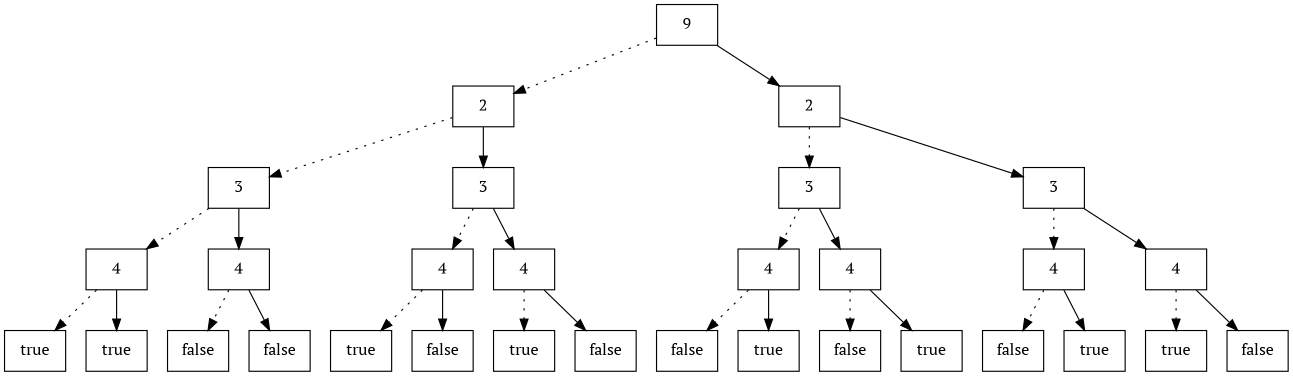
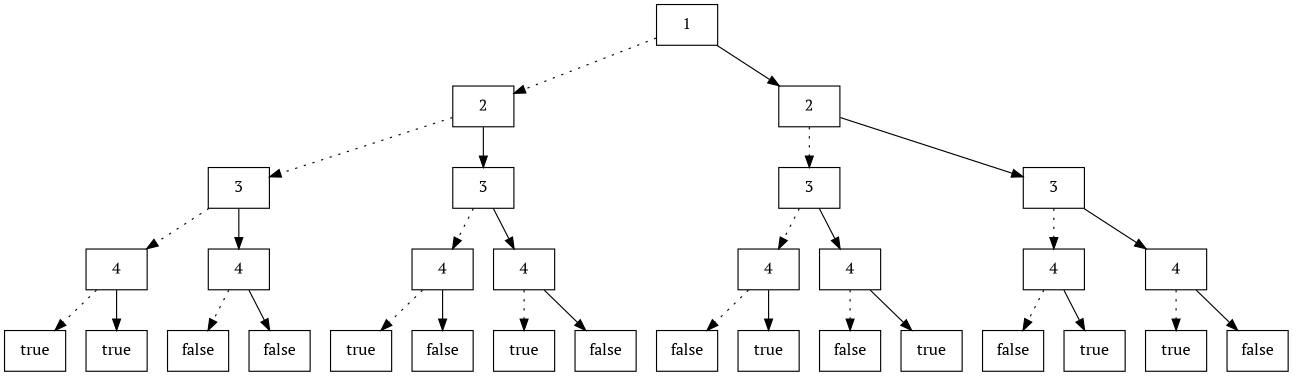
(687, 25) -> (687, 25)
